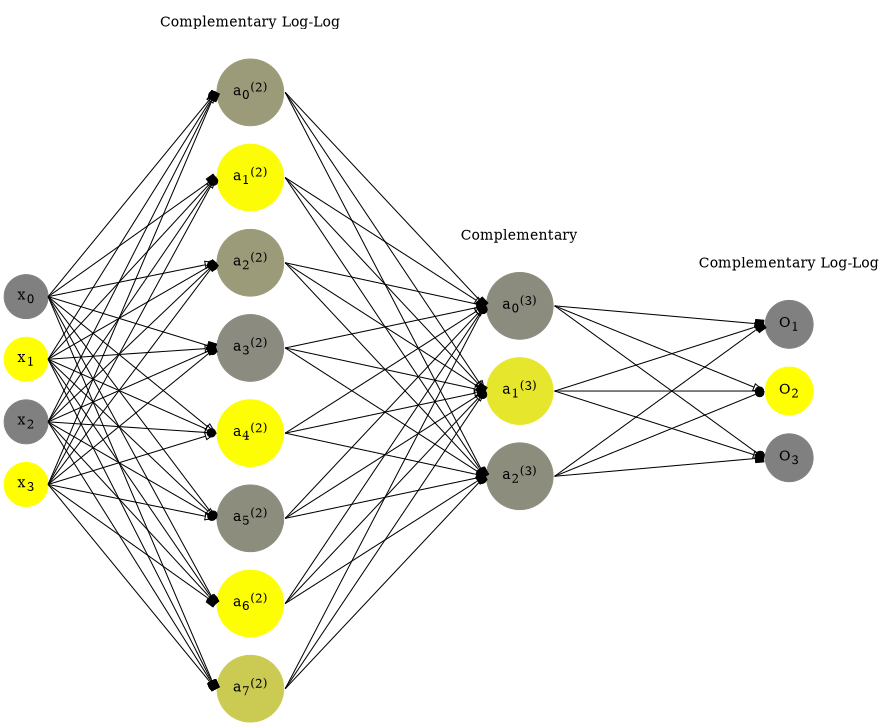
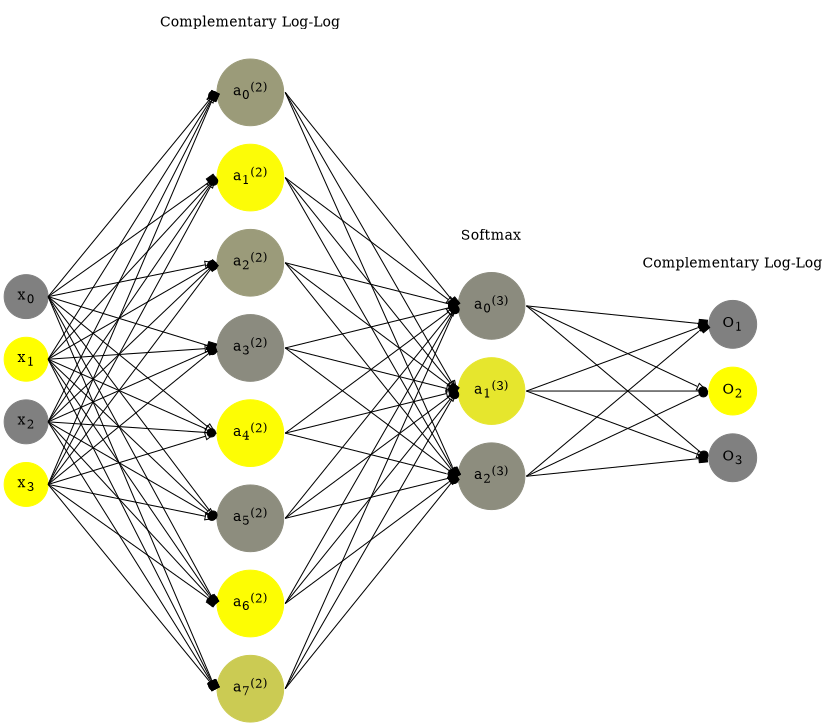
(520, 236) -> (492, 236)
